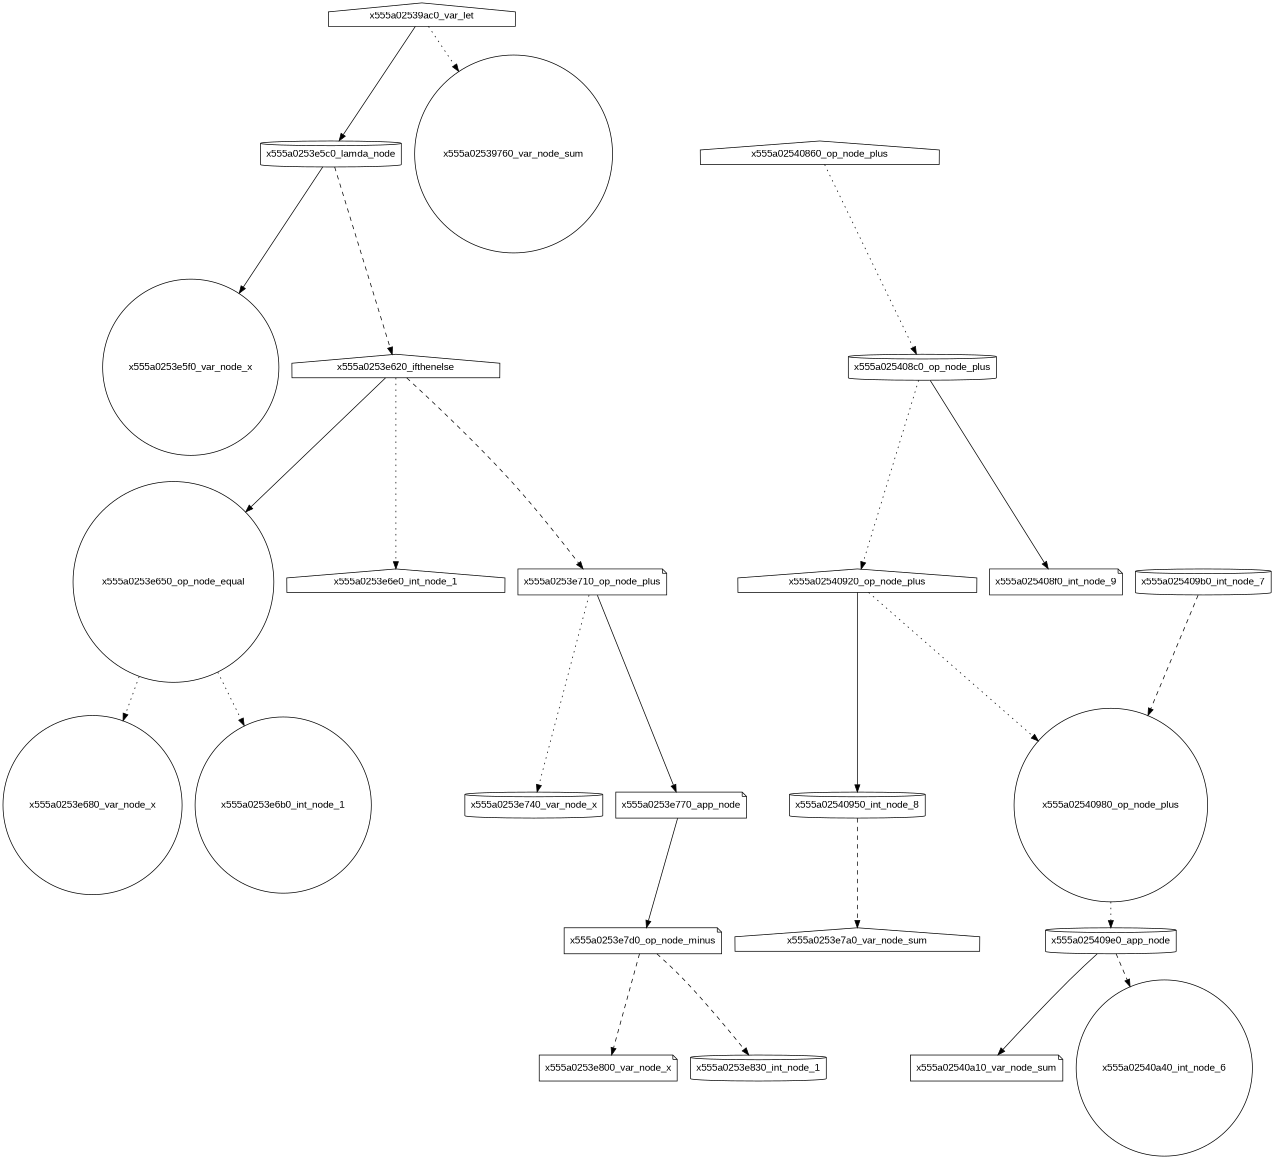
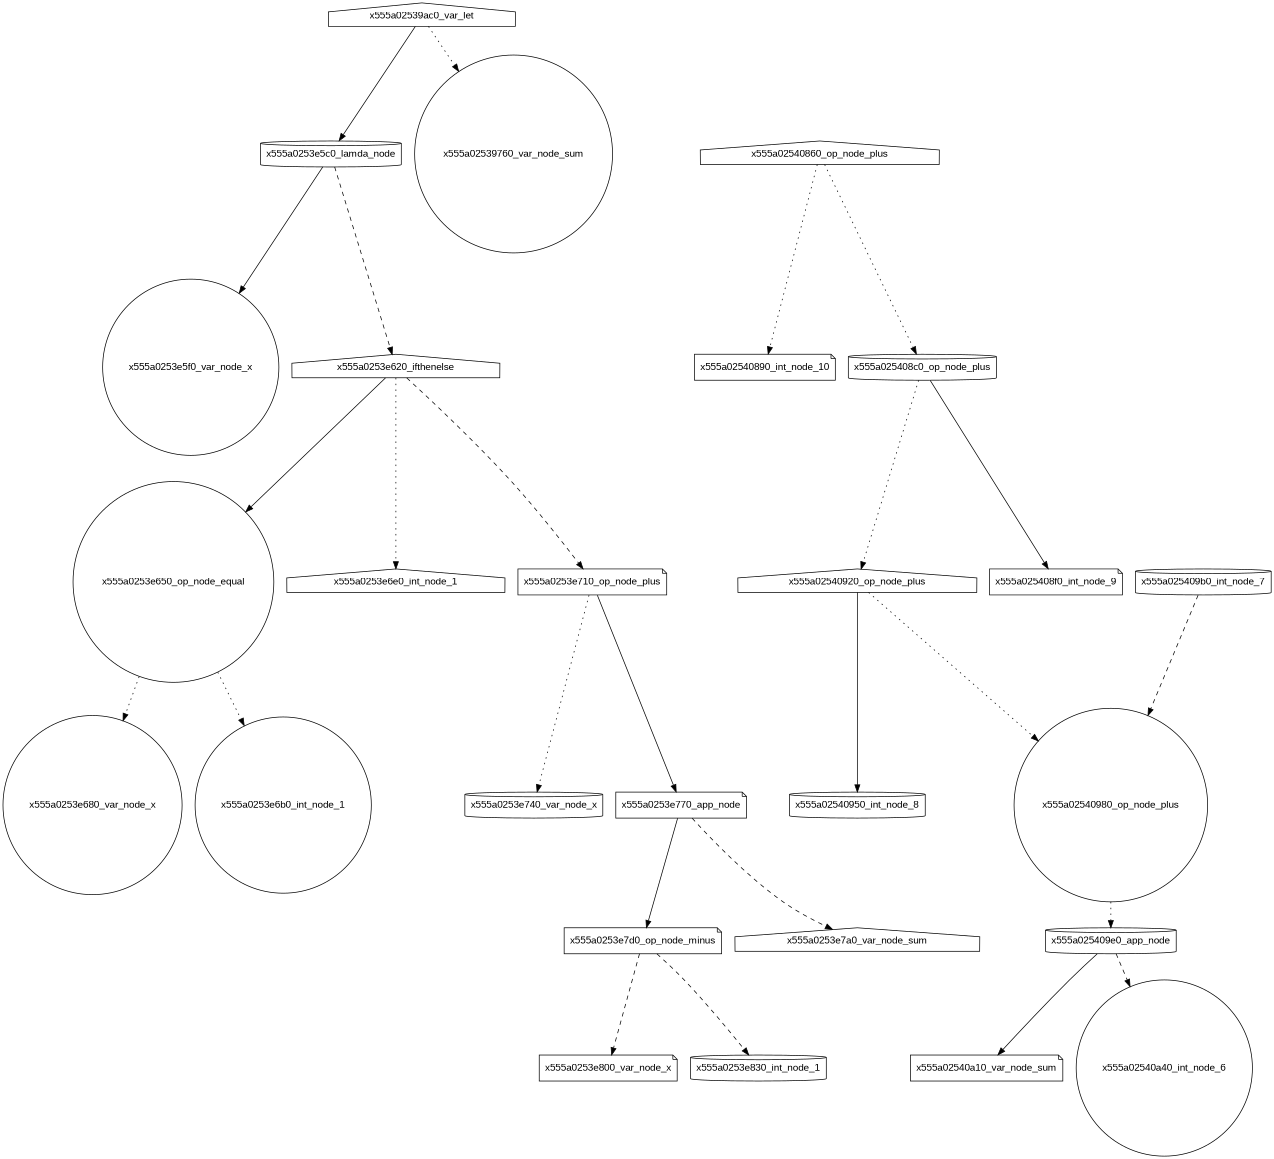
none -> (765, 367)
(857, 869) -> (754, 879)
